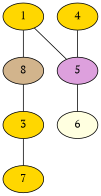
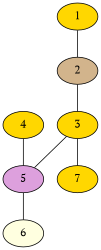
(50, 44) -> (51, 152)
(23, 71) -> (78, 71)
